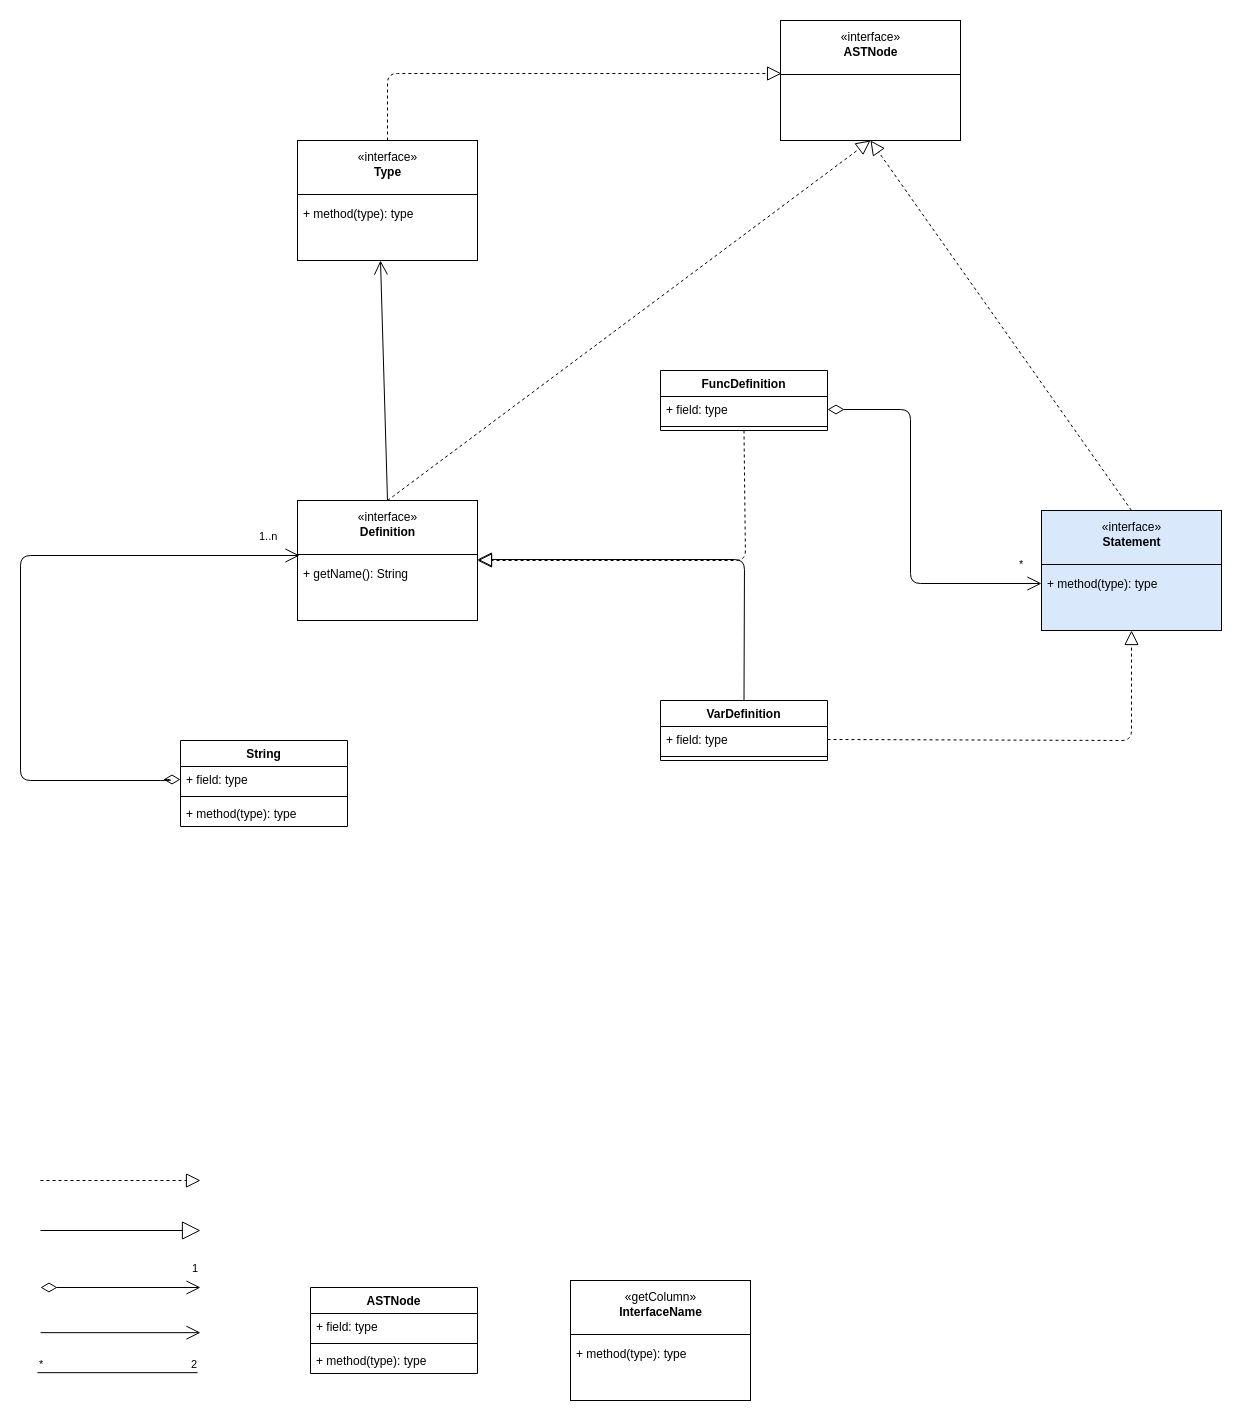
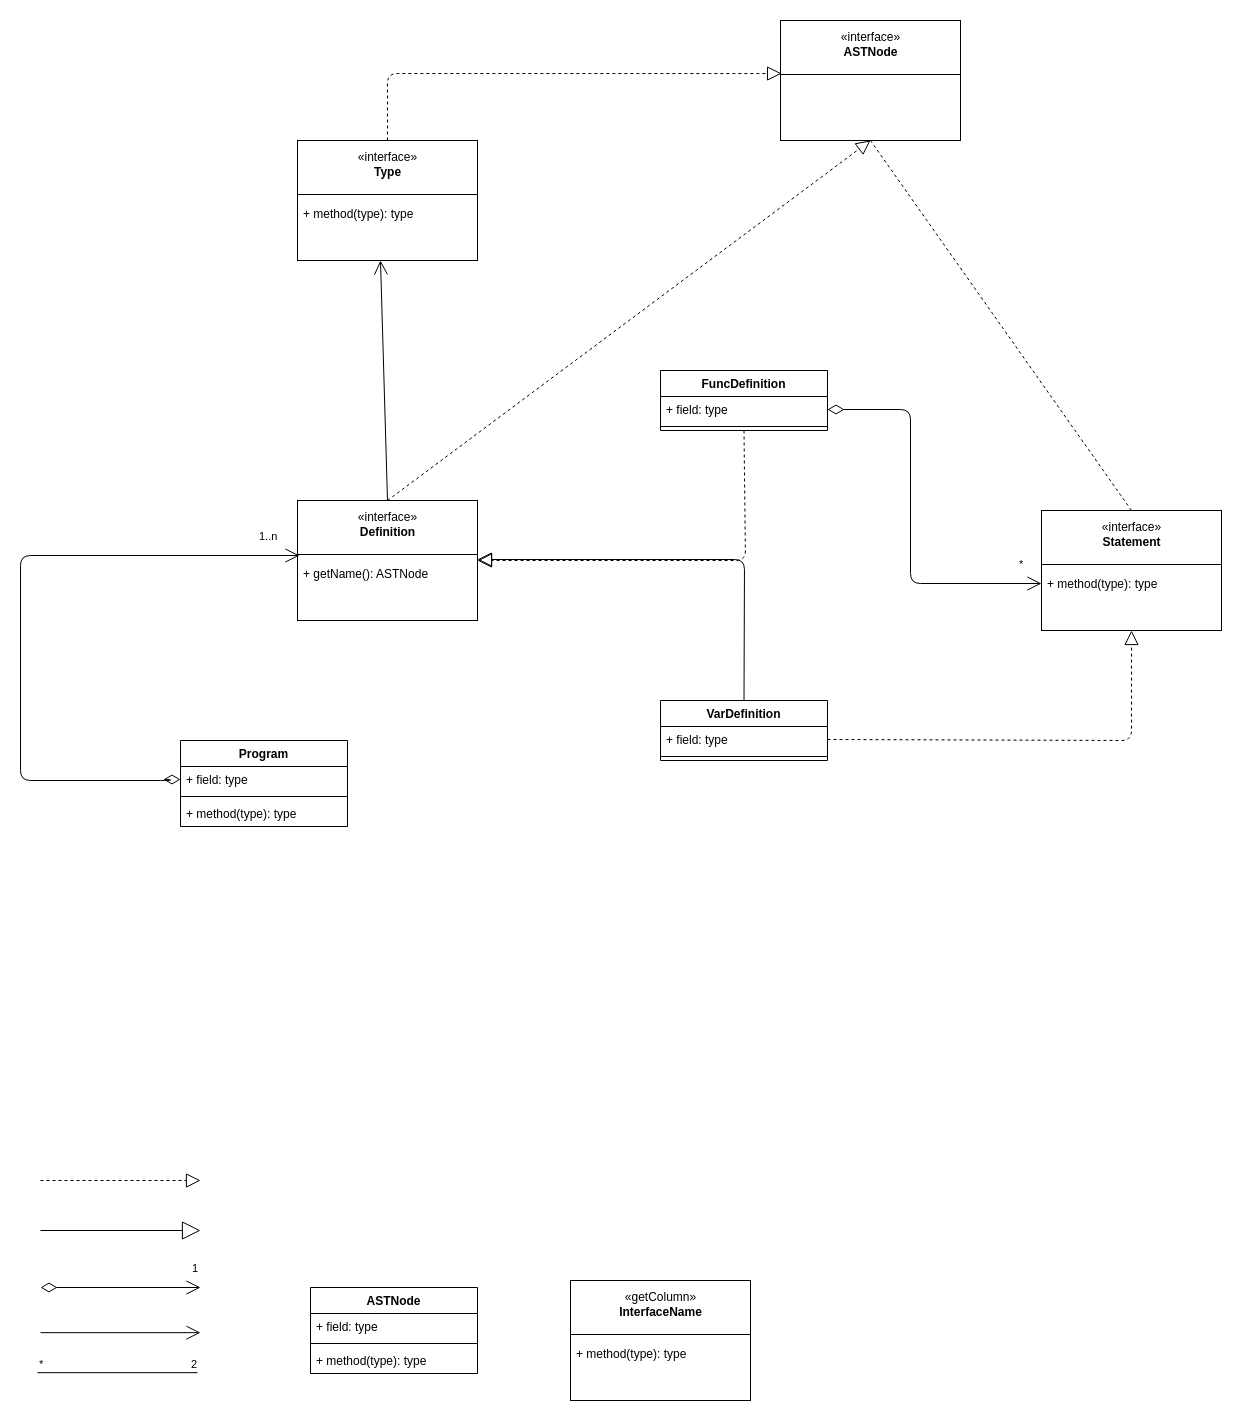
(879, 153) -> (875, 147)
(1132, 571) -> (1132, 571)
(361, 574) -> (366, 574)
(264, 754) -> (264, 754)
